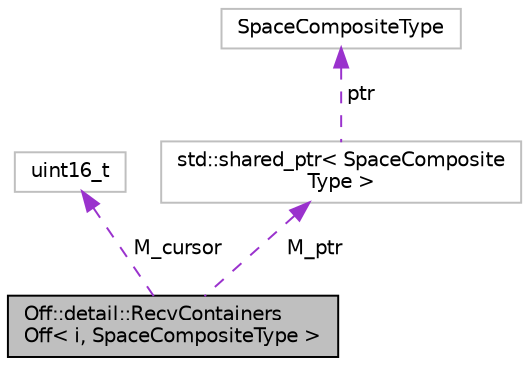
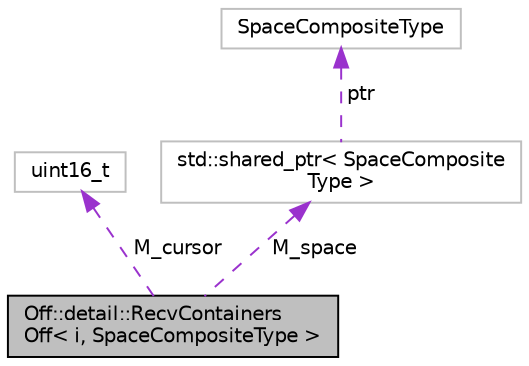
(312, 249) -> (312, 249)
